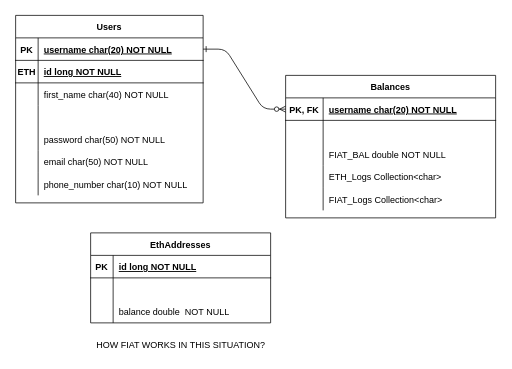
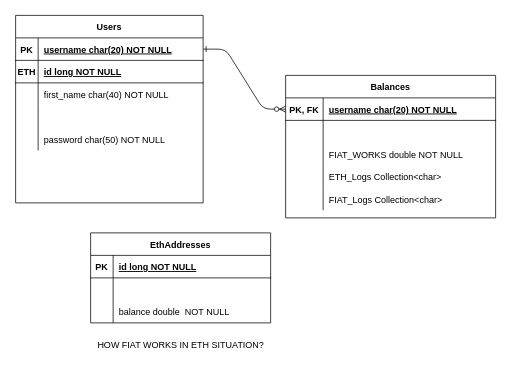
(384, 155) -> (389, 155)
(120, 162) -> none
(120, 184) -> none
(181, 345) -> (181, 345)
